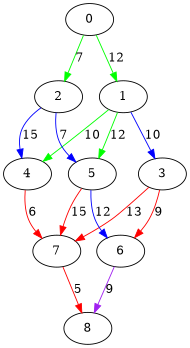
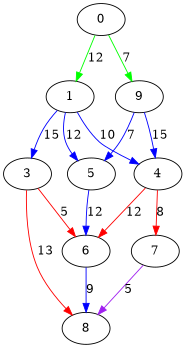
(59, 97) -> (139, 97)
(110, 131) -> (64, 134)
(80, 133) -> (99, 142)
(153, 135) -> (52, 135)
(71, 207) -> none
none -> (125, 209)
(33, 213) -> (161, 213)
(159, 213) -> (65, 213)
(118, 214) -> (33, 254)
(106, 285) -> (86, 285)
(71, 286) -> (124, 287)
